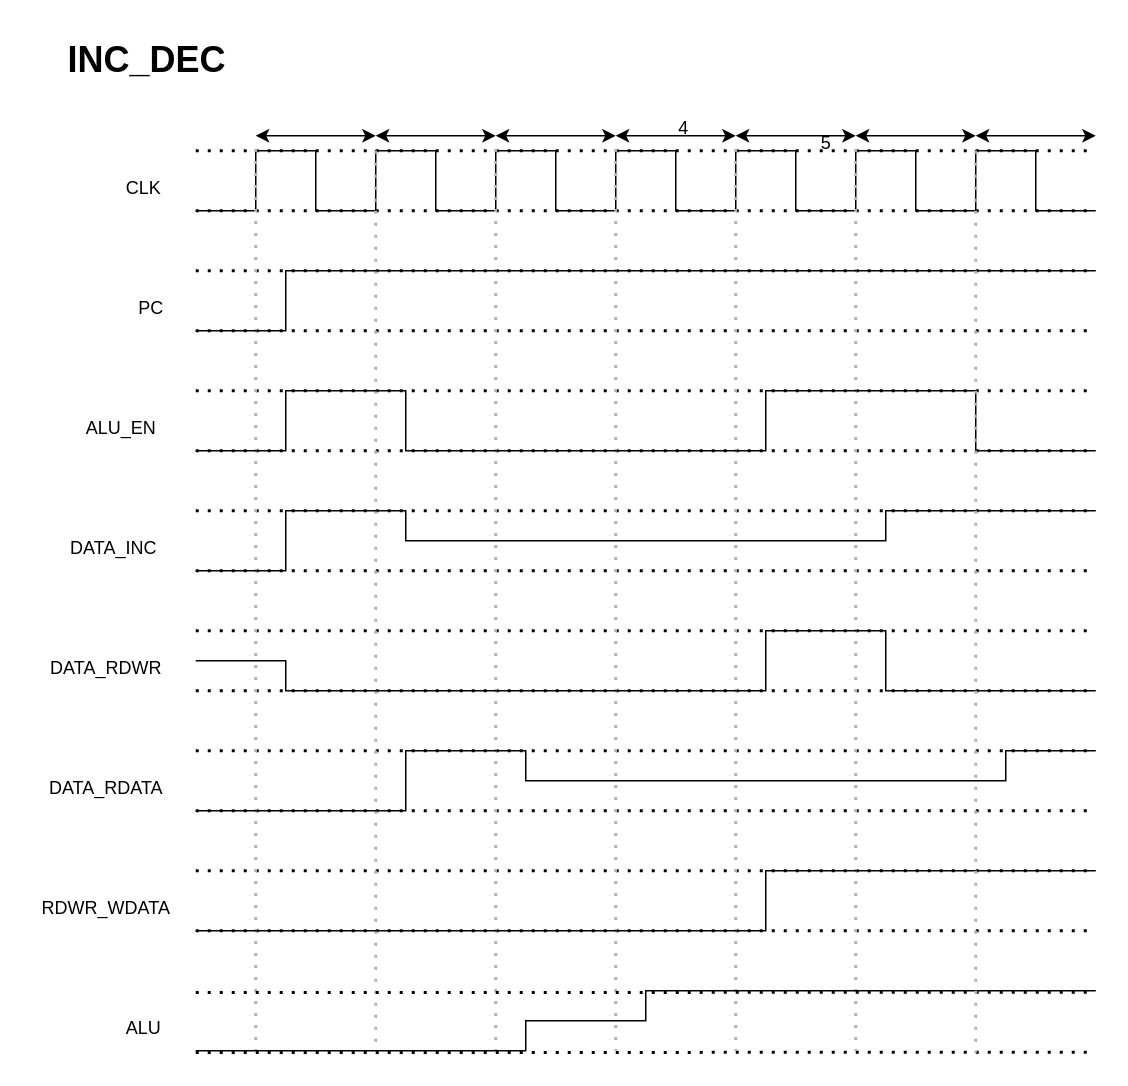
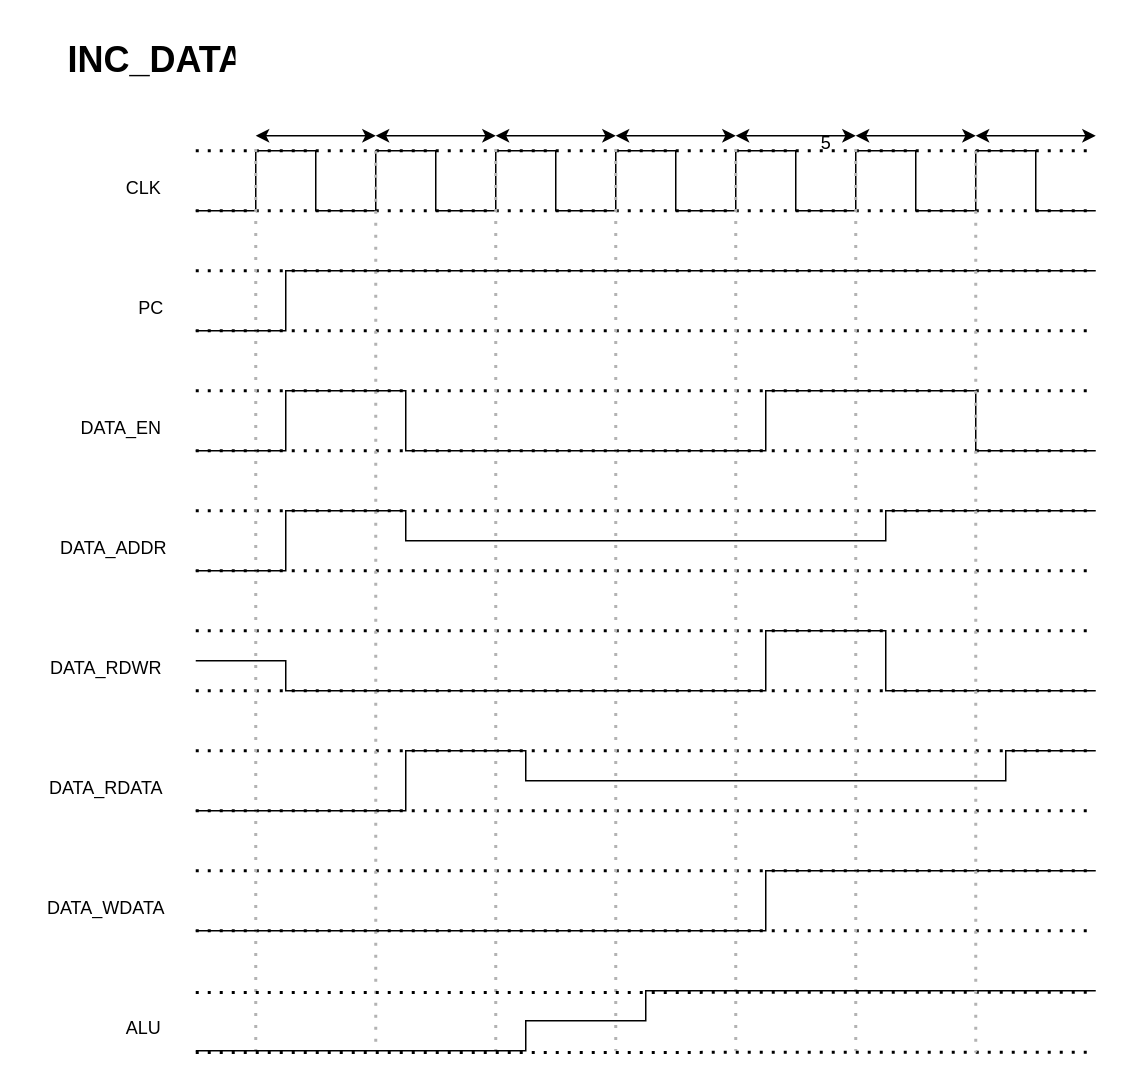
(104, 27) -> (109, 27)
(683, 128) -> none
(122, 428) -> (122, 428)
(114, 548) -> (114, 548)
(107, 908) -> (107, 908)
